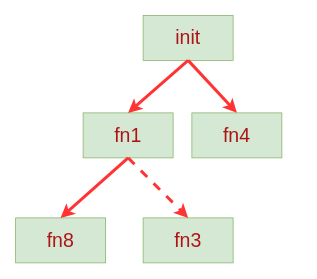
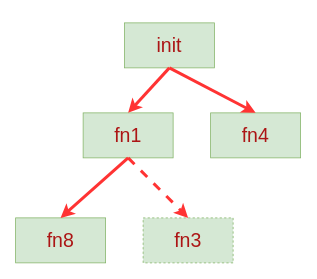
(188, 38) -> (169, 45)
(237, 135) -> (255, 135)
(188, 240) -> (188, 240)
